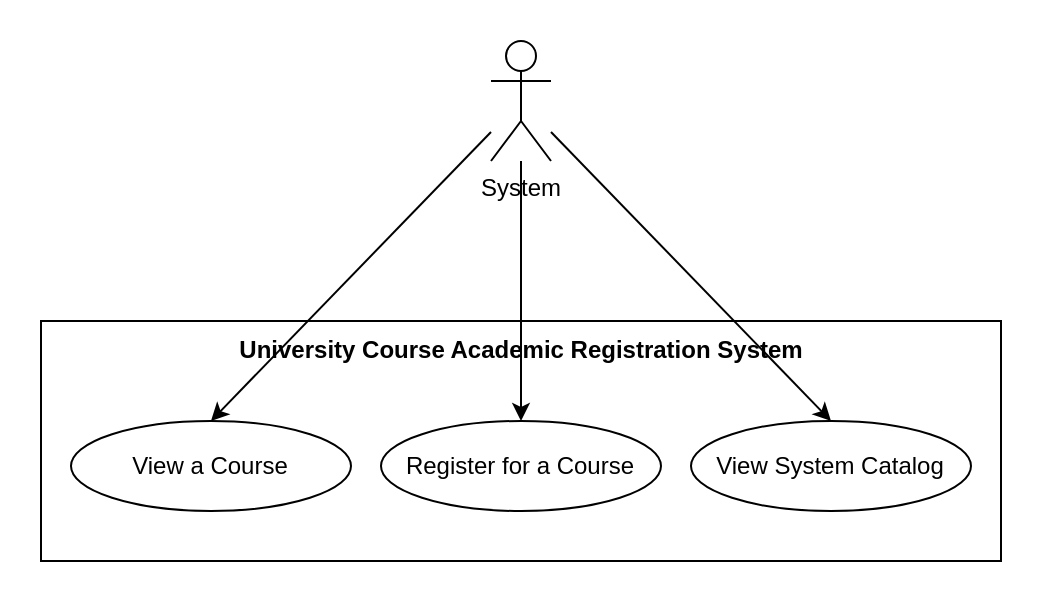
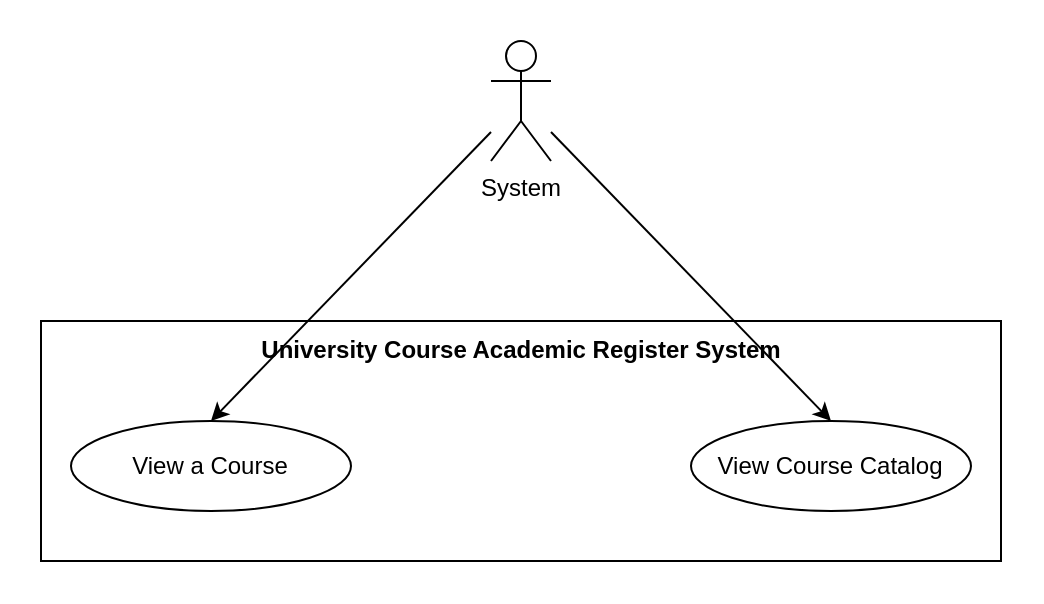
(521, 284) -> none
(522, 351) -> (522, 351)
(521, 466) -> none
(831, 467) -> (831, 467)
